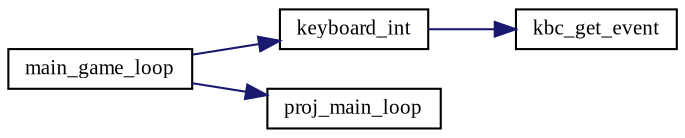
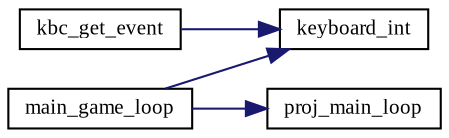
(461, 29) -> (220, 29)
